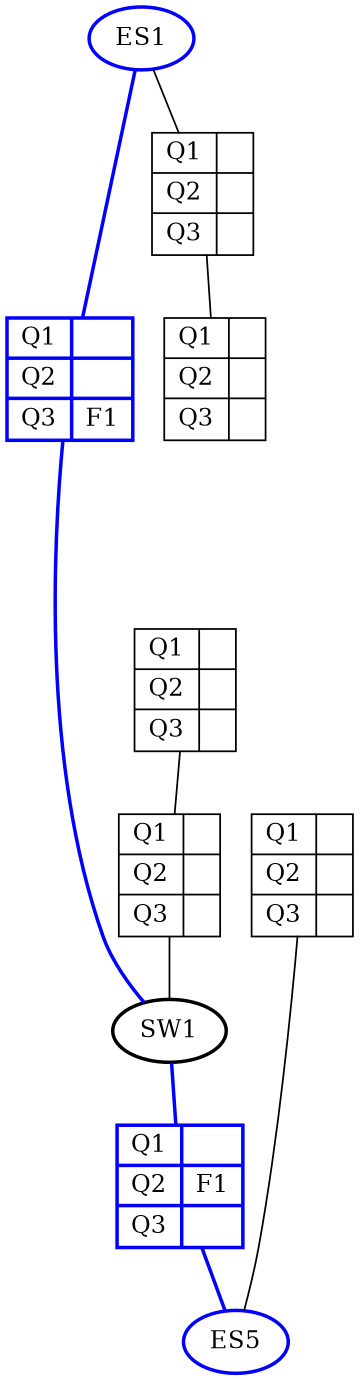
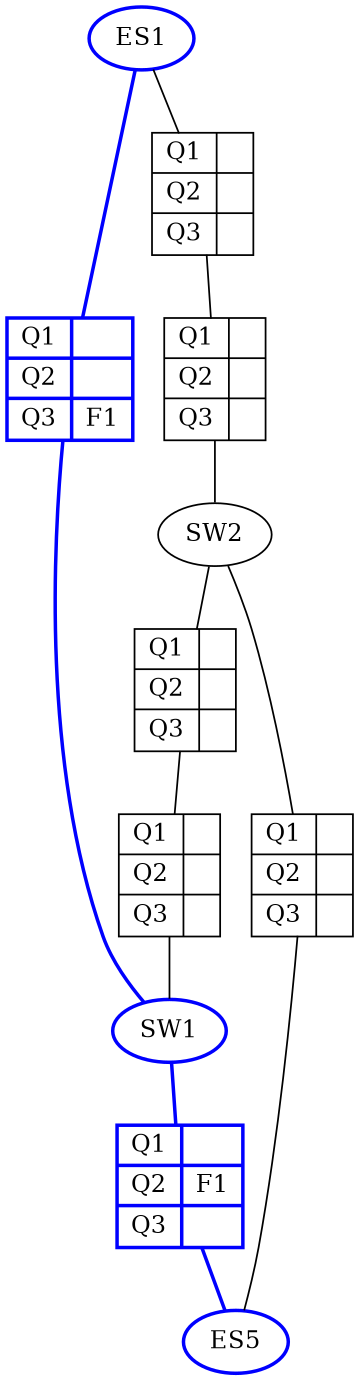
none -> (215, 535)
(169, 1031) -> (169, 1031)
